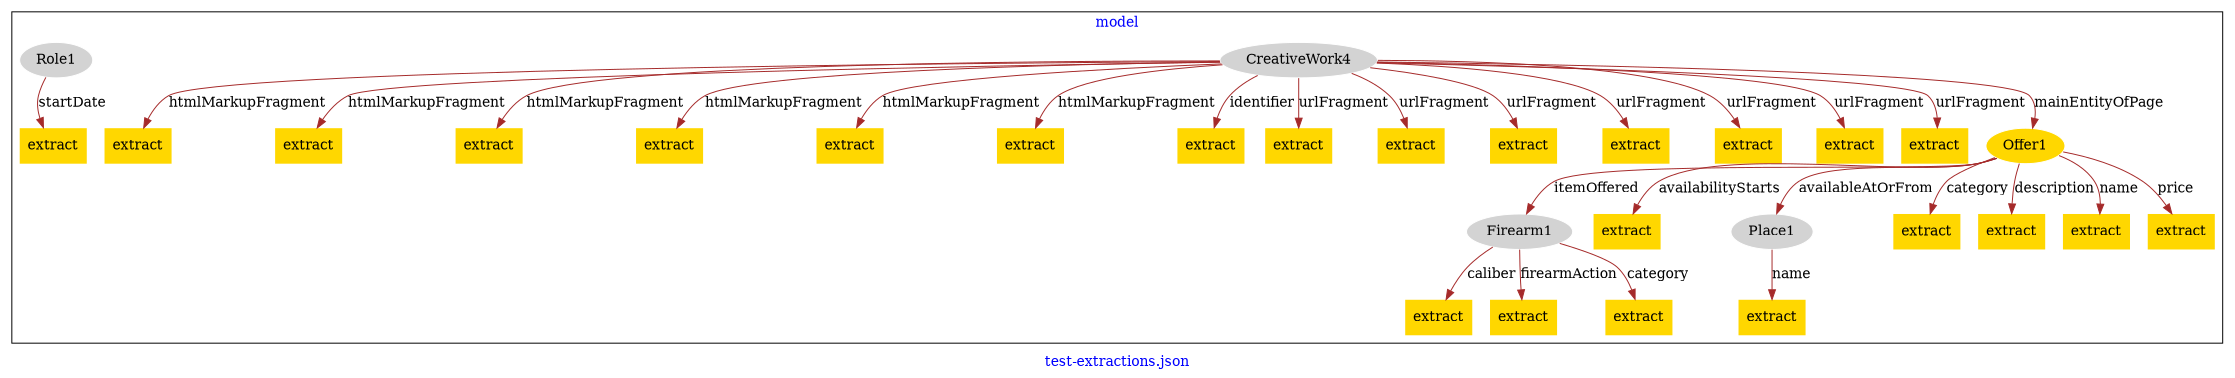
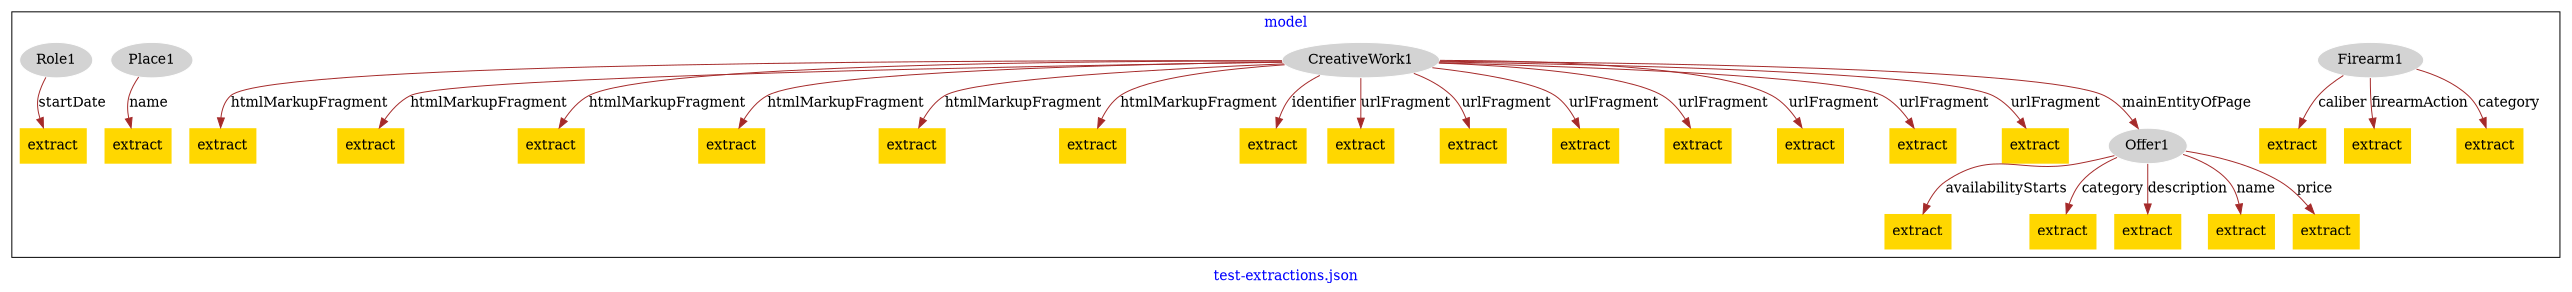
(1299, 60) -> (1361, 60)
(2025, 146) -> (2148, 146)
(1882, 168) -> none
(1675, 169) -> none
